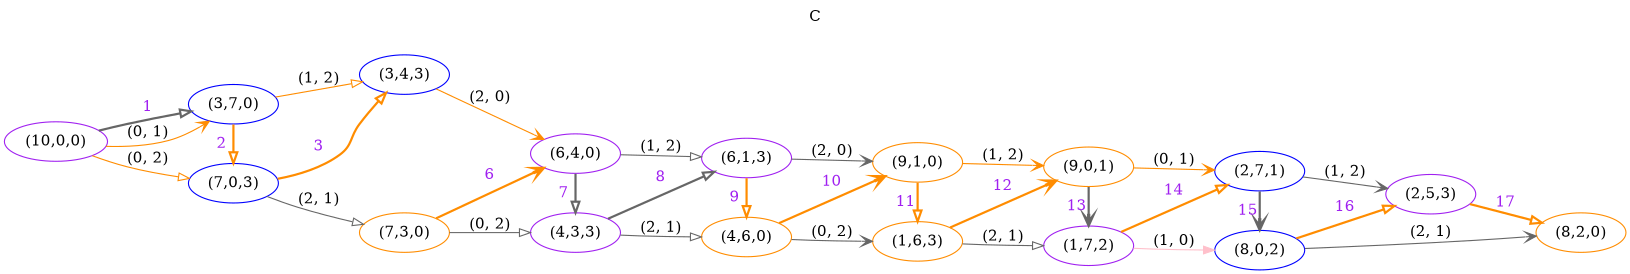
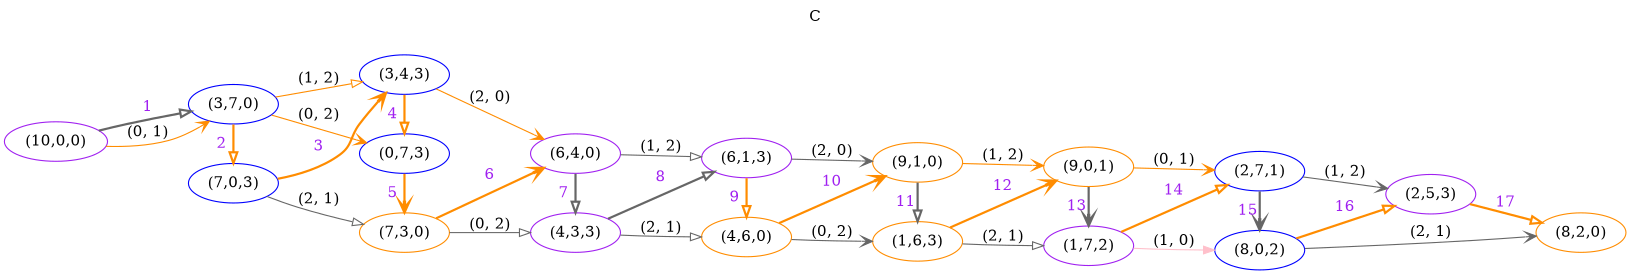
none -> (404, 154)
(339, 155) -> (339, 155)
(135, 169) -> none
(918, 196) -> (918, 196)
